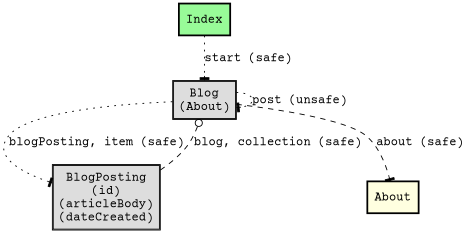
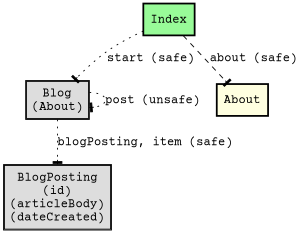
(326, 120) -> (204, 58)
(183, 151) -> none
